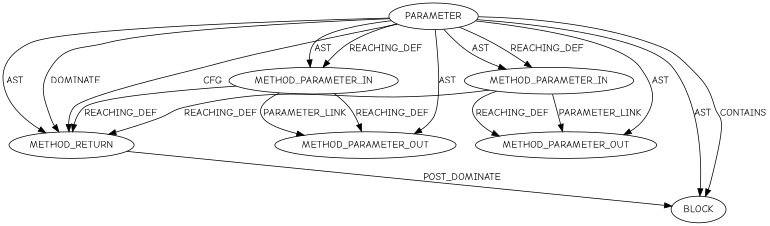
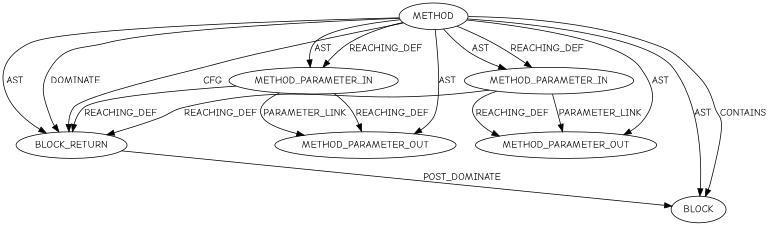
(434, 16) -> (434, 16)
(72, 145) -> (72, 145)
